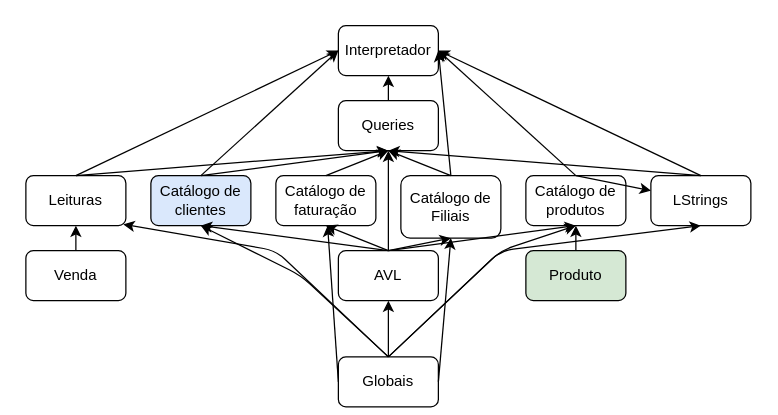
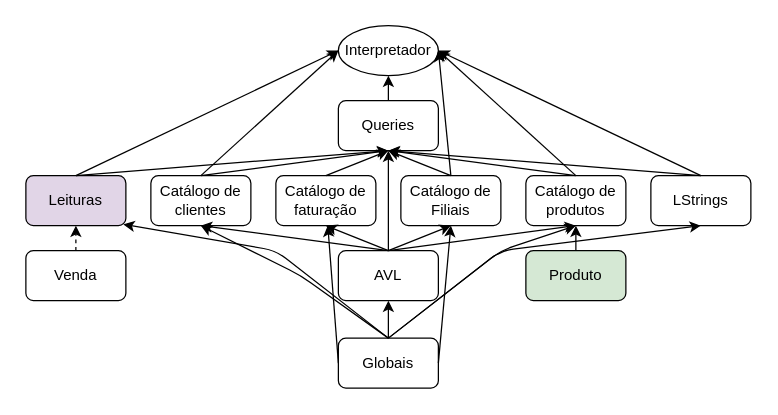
(388, 51) -> (388, 51)
(609, 182) -> (489, 164)
(76, 201) -> (76, 201)
(201, 201) -> (201, 201)
(451, 207) -> (451, 201)
(76, 241) -> (76, 241)
(388, 382) -> (388, 363)
